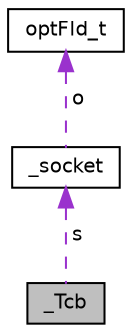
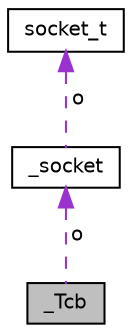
(66, 30) -> (66, 30)
(75, 235) -> (75, 235)
